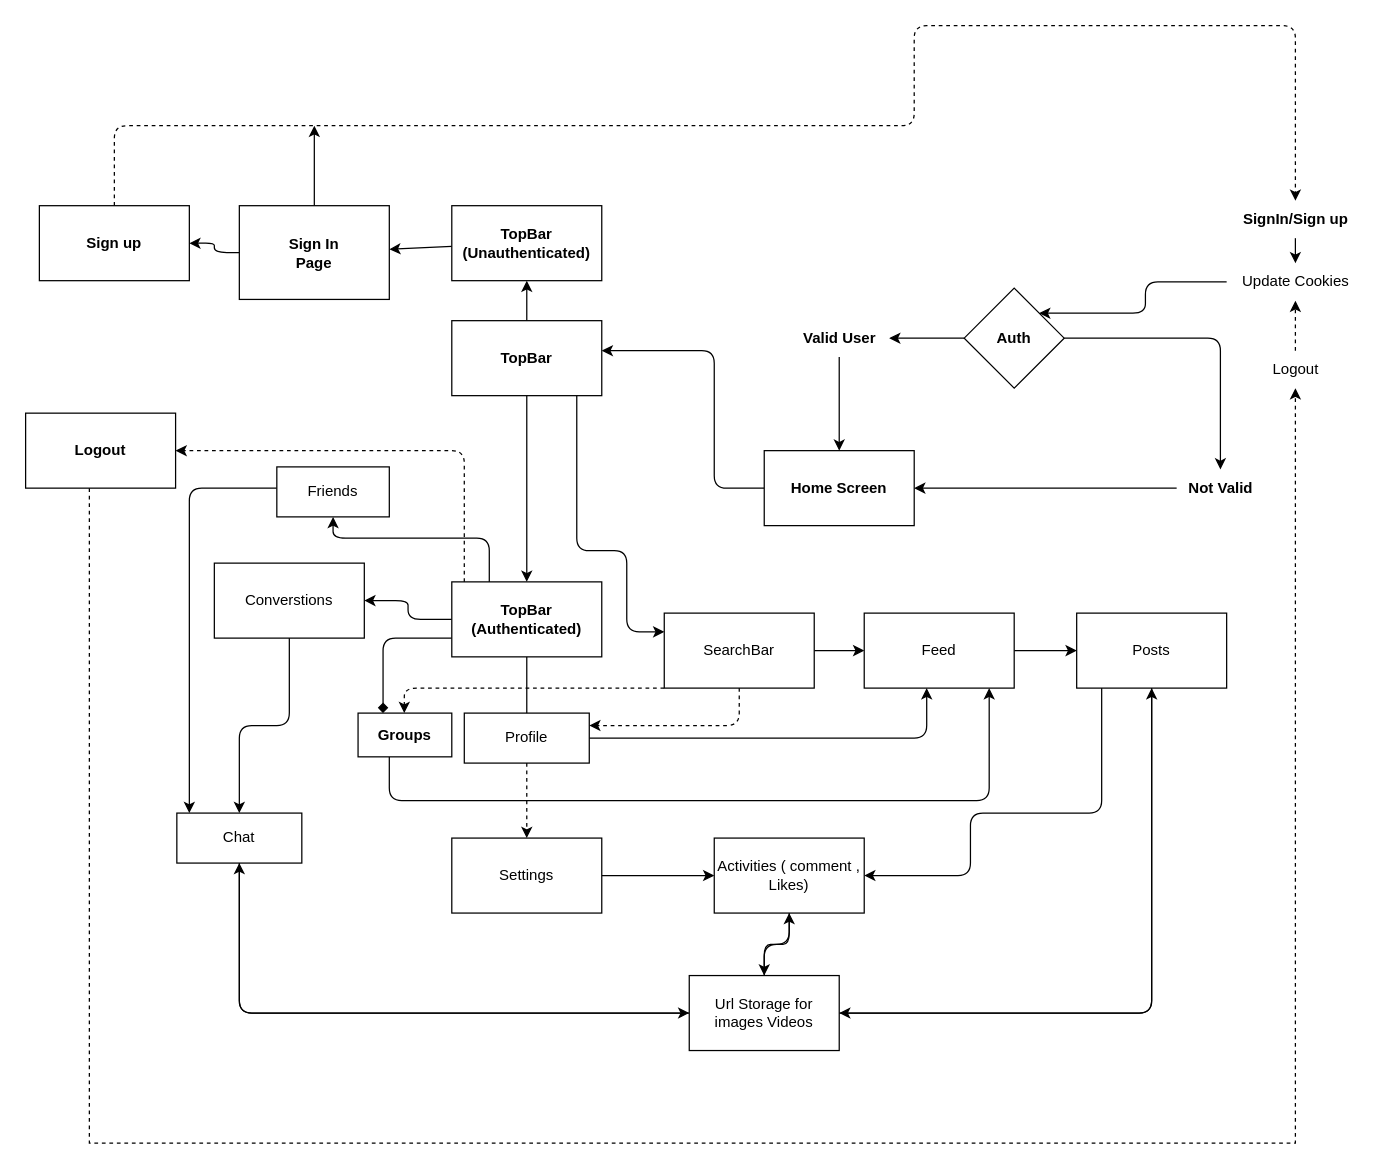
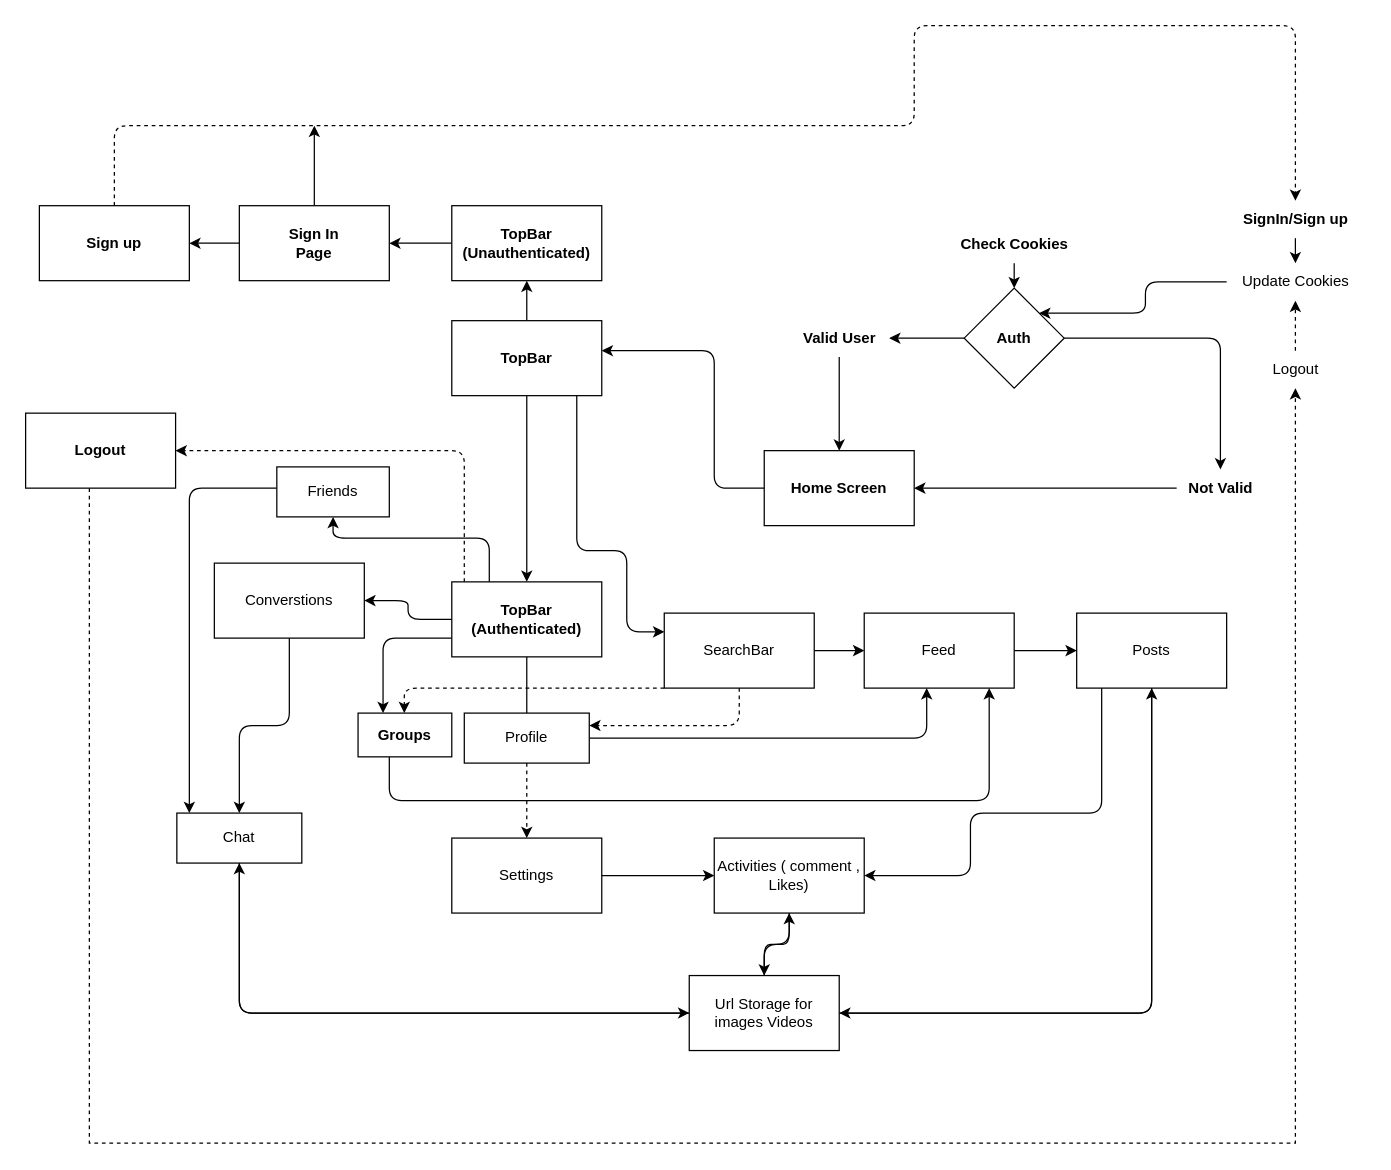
none -> (1014, 244)
(314, 253) -> (314, 243)
none -> (1014, 271)
(383, 702) -> (383, 703)
